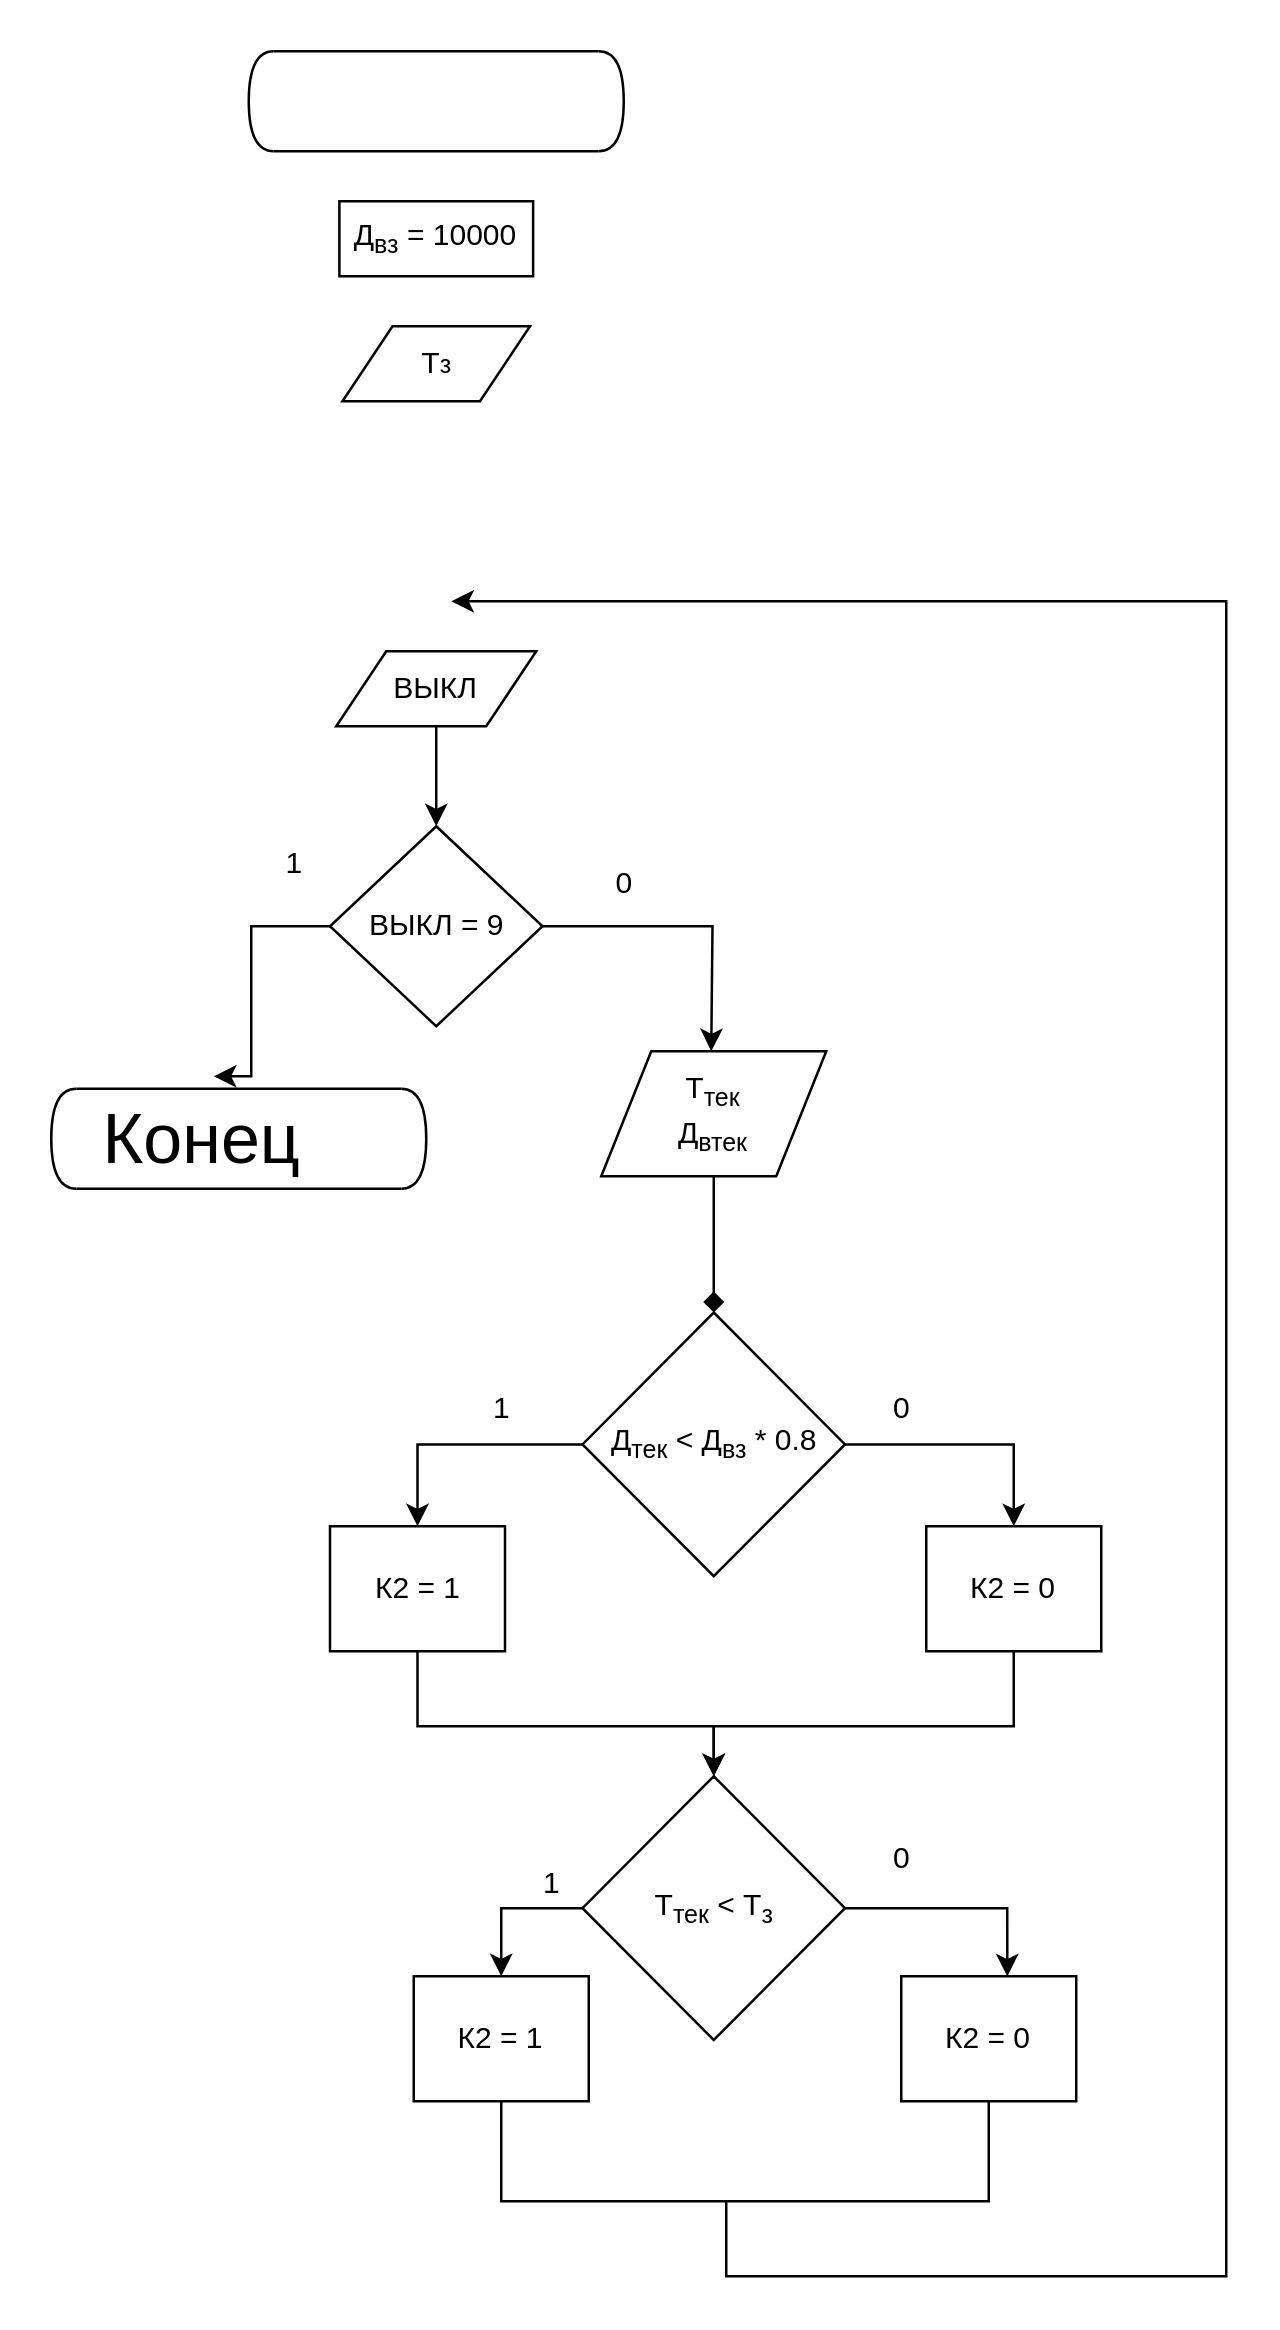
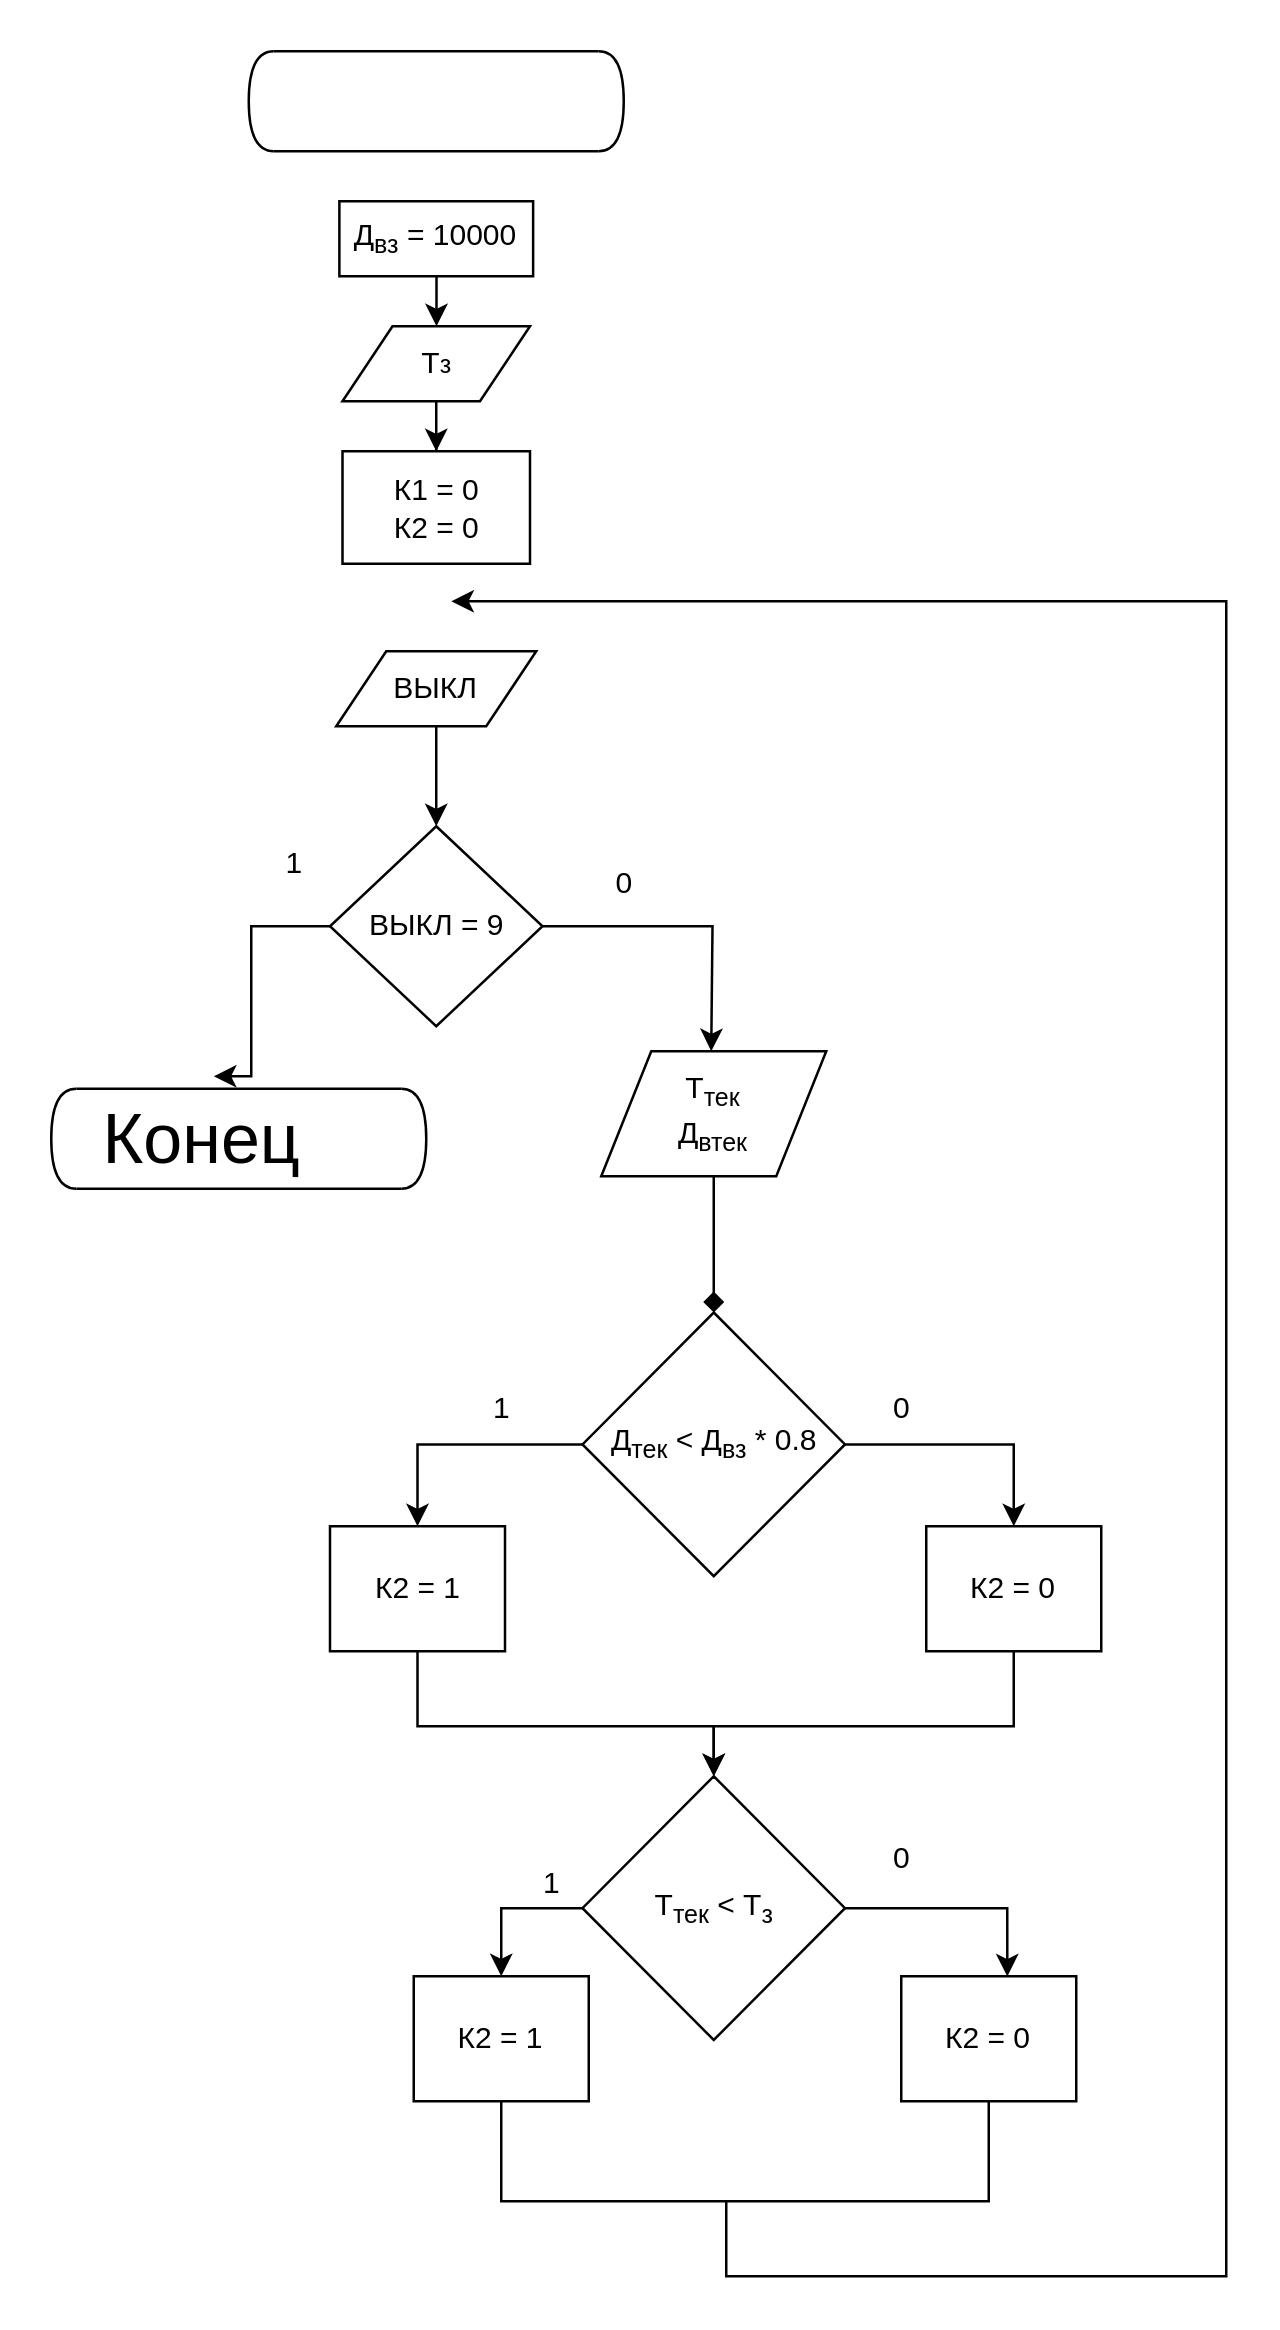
none -> (437, 293)
none -> (436, 434)
none -> (436, 508)
